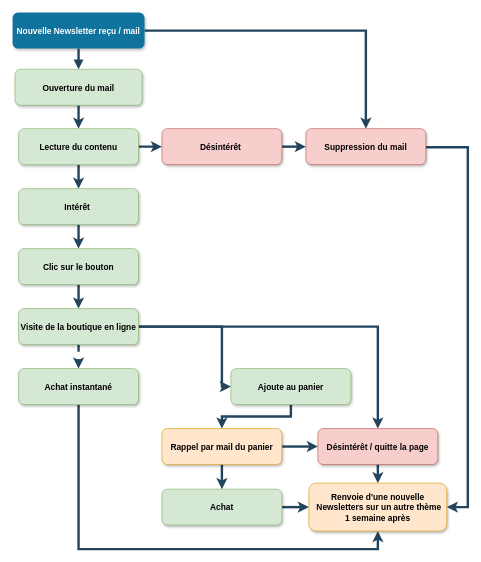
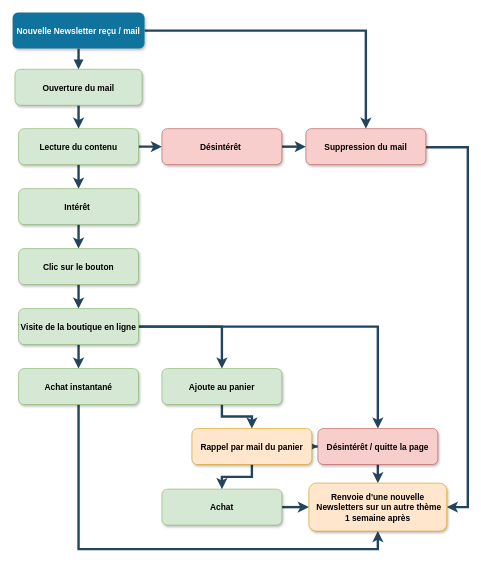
(78, 355) -> (78, 355)
(291, 387) -> (222, 387)
(222, 447) -> (252, 447)
